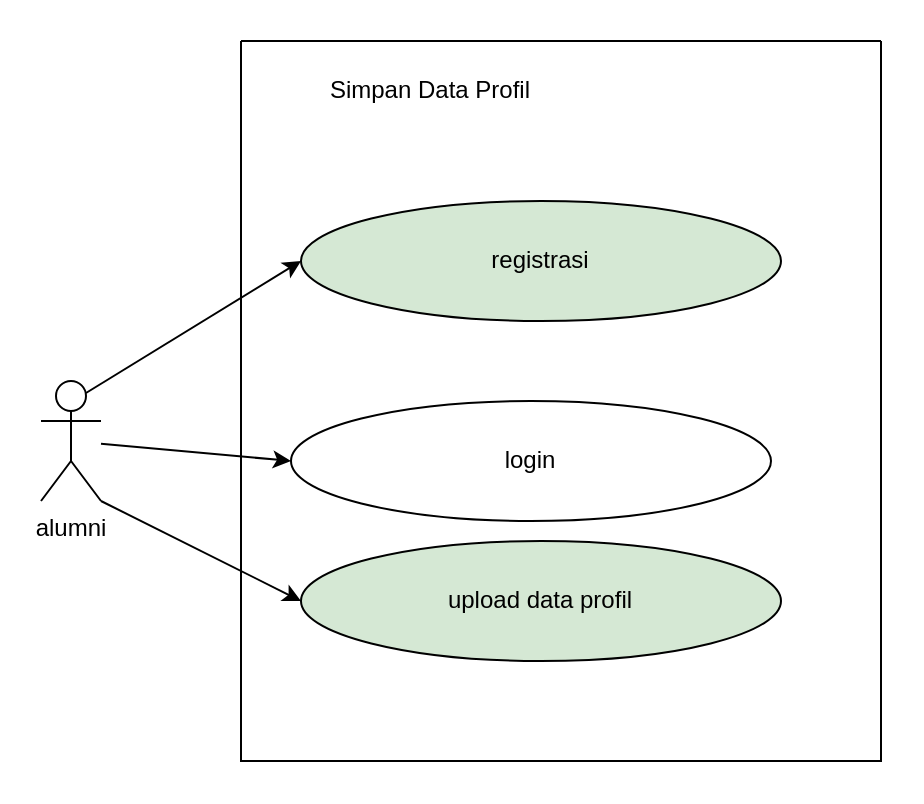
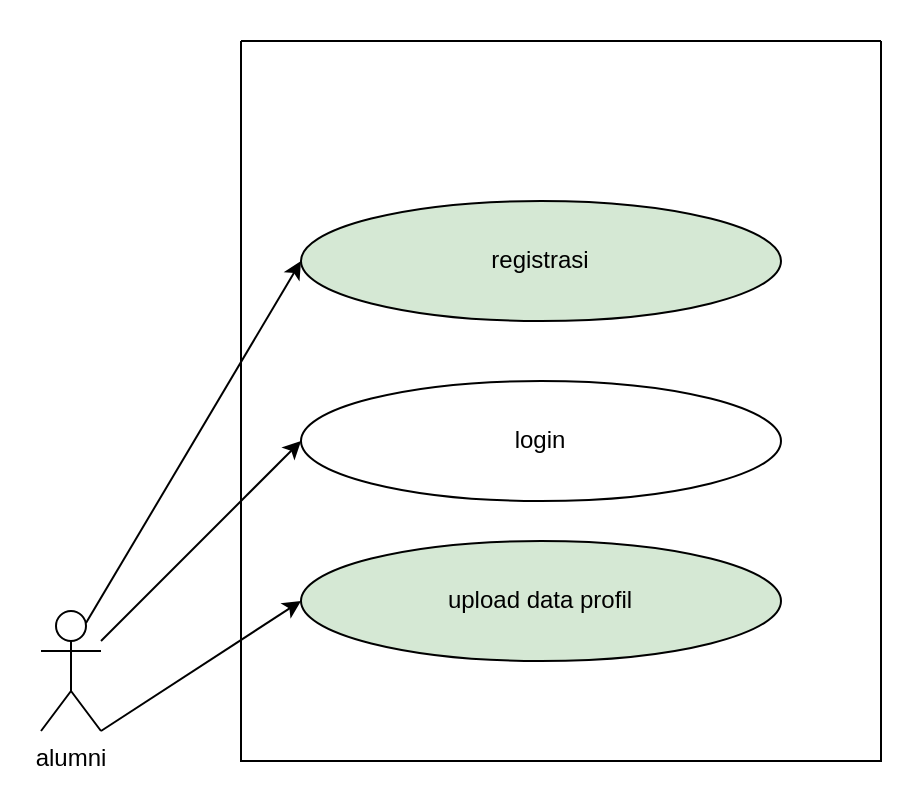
(431, 91) -> none
(71, 441) -> (71, 671)
(531, 461) -> (541, 441)
